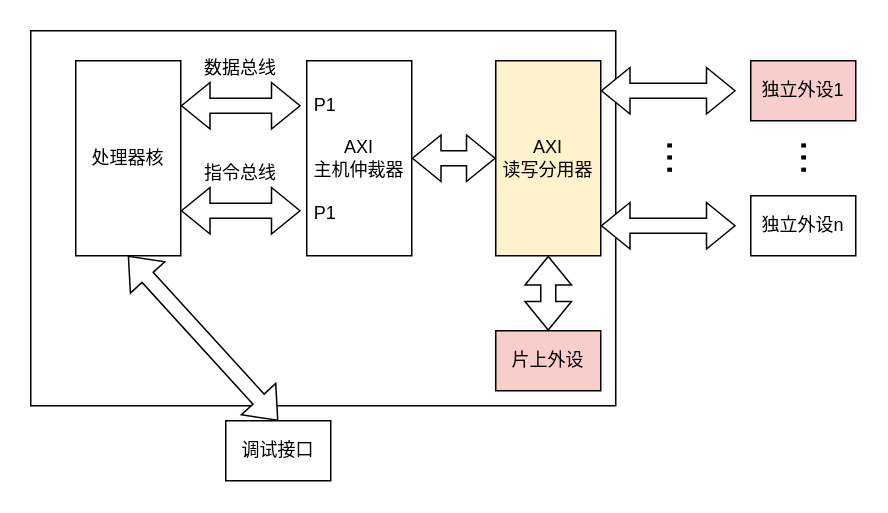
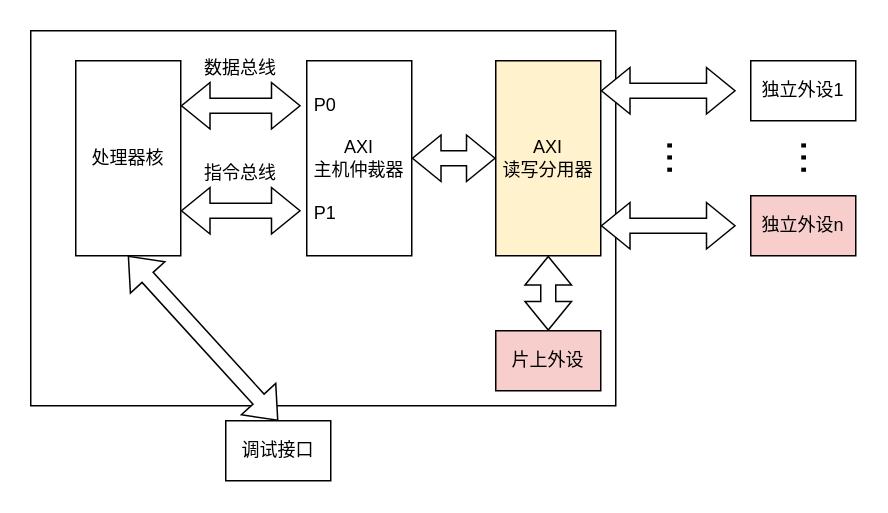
(803, 91) -> (803, 91)
(326, 160) -> (326, 160)
(803, 226) -> (803, 226)
